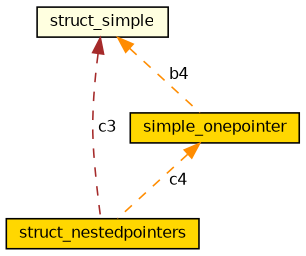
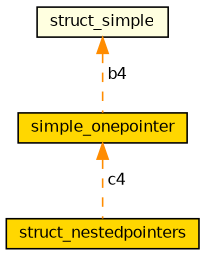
(93, 136) -> none
